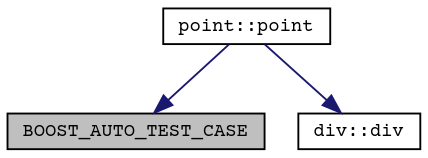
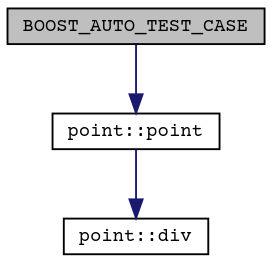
(199, 72) -> (136, 69)
(359, 131) -> (136, 236)
